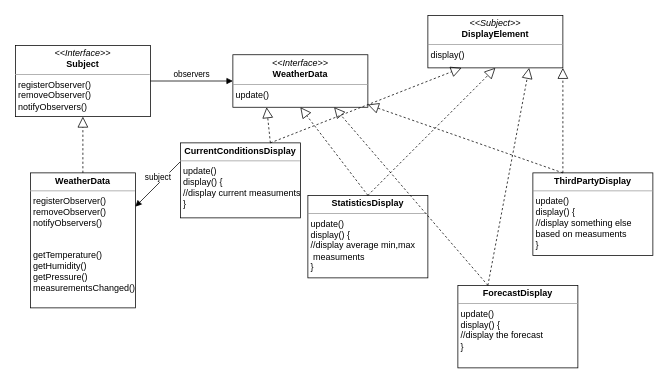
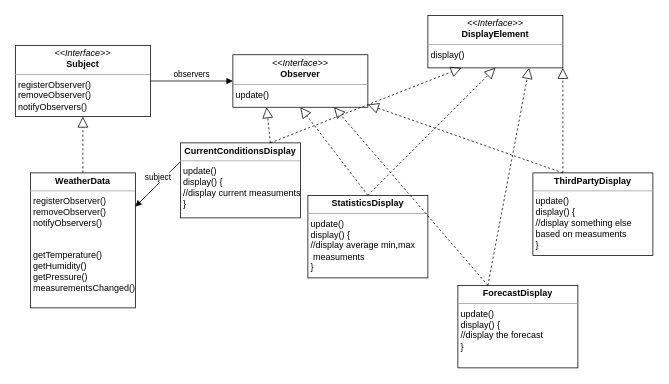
(460, 32) -> (461, 32)
(266, 71) -> (266, 71)
